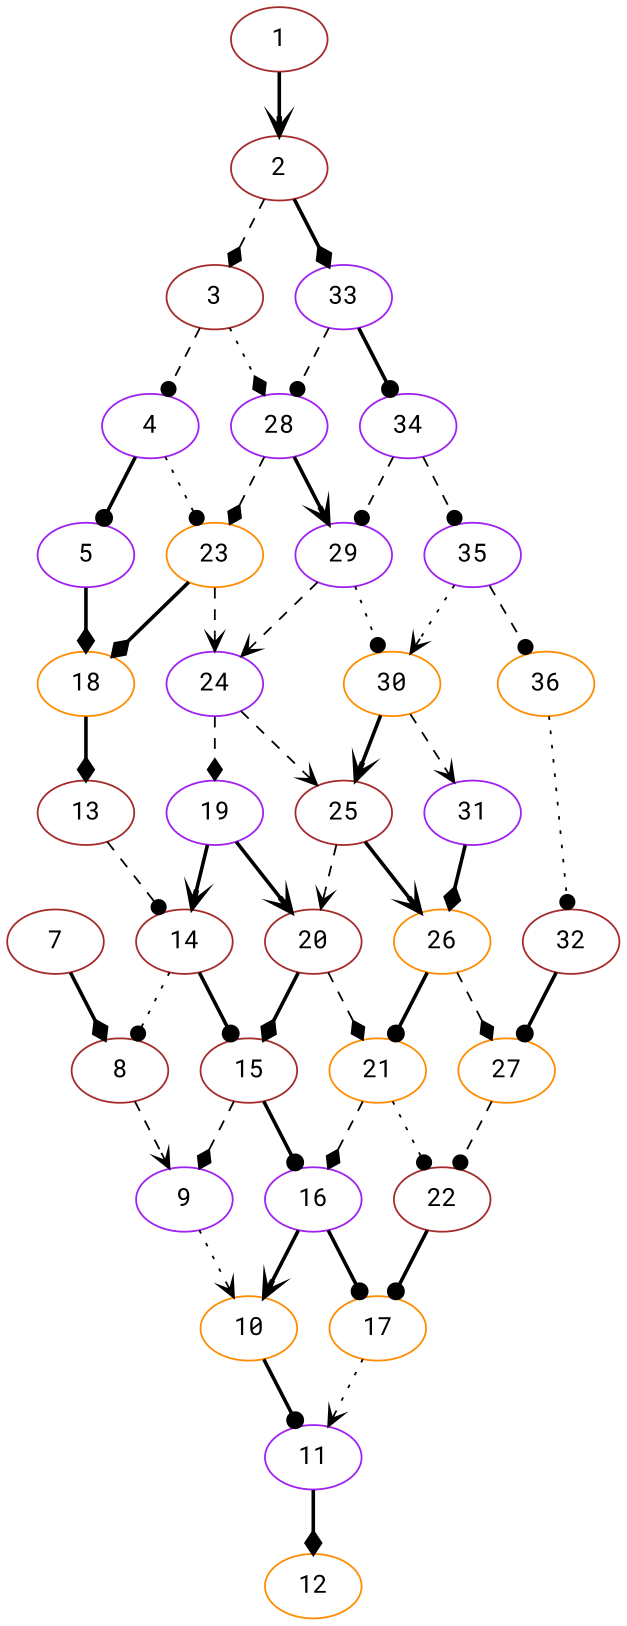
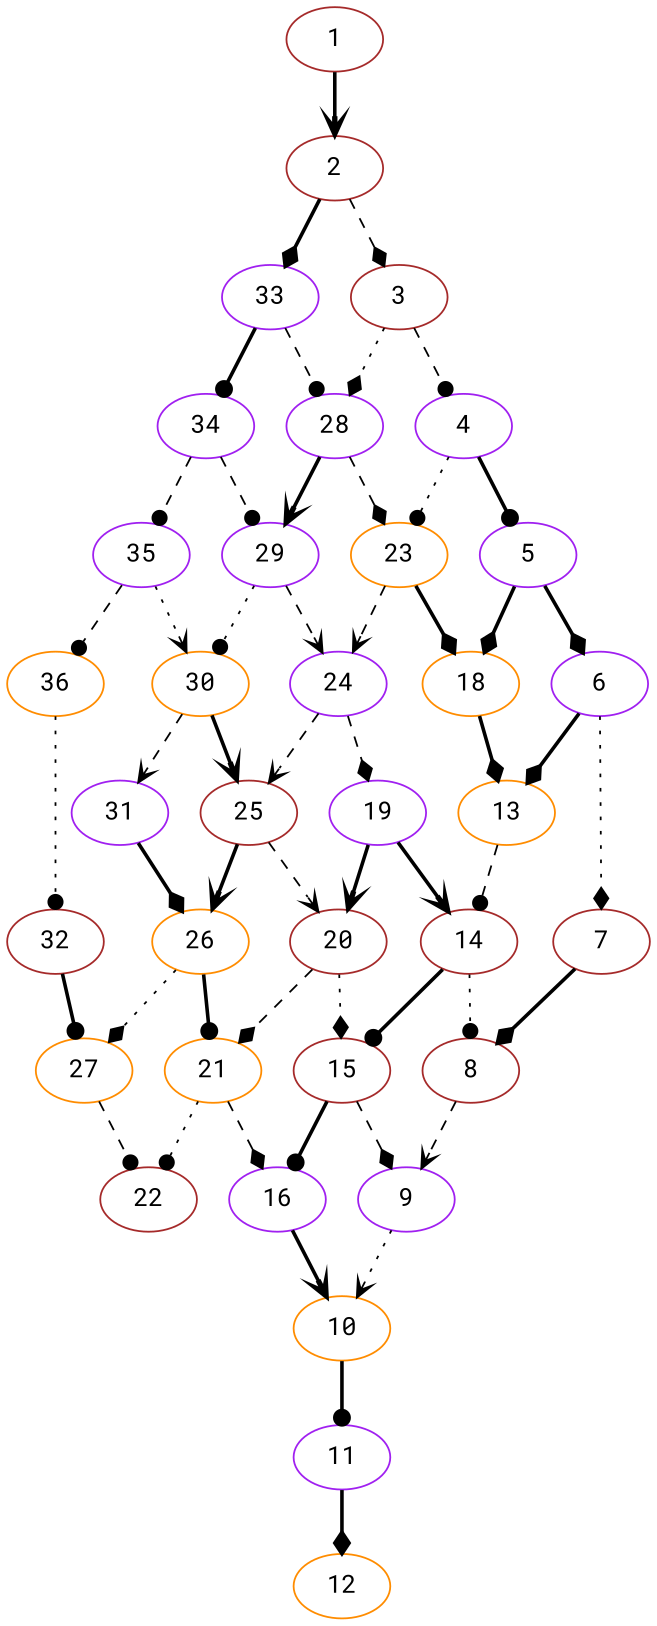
none -> (600, 684)
(86, 813) -> (507, 813)
(286, 997) -> (340, 996)
(469, 997) -> (150, 998)
(378, 1328) -> none
